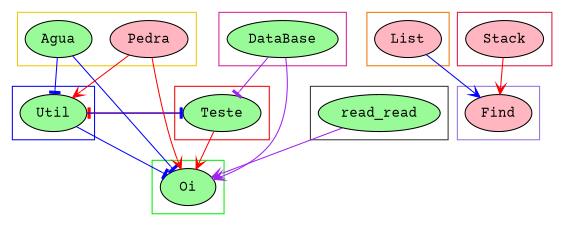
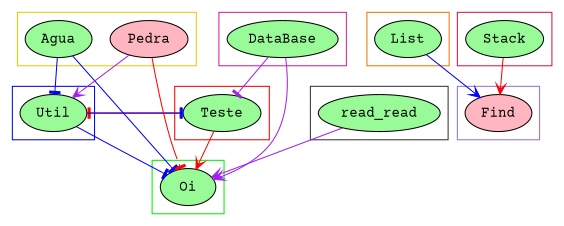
(408, 39) -> (408, 39)
(505, 39) -> (505, 39)
(105, 73) -> (105, 73)
(162, 106) -> (162, 106)
